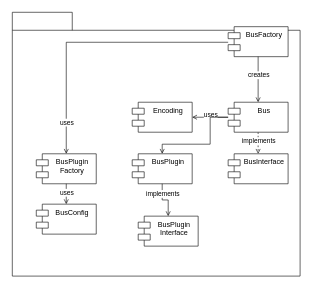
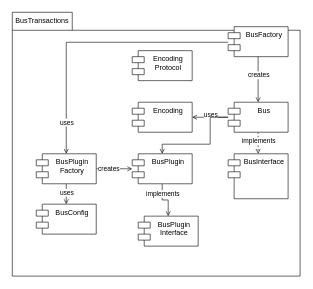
none -> (42, 21)
none -> (162, 66)
none -> (114, 169)
(258, 169) -> (258, 176)
